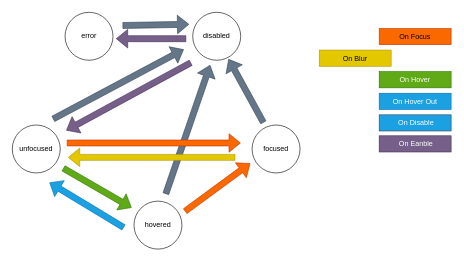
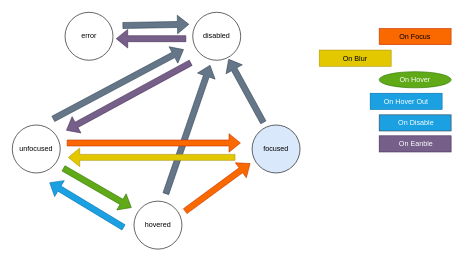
(416, 80) -> (416, 80)
(416, 101) -> (407, 101)
(276, 149) -> (276, 149)
